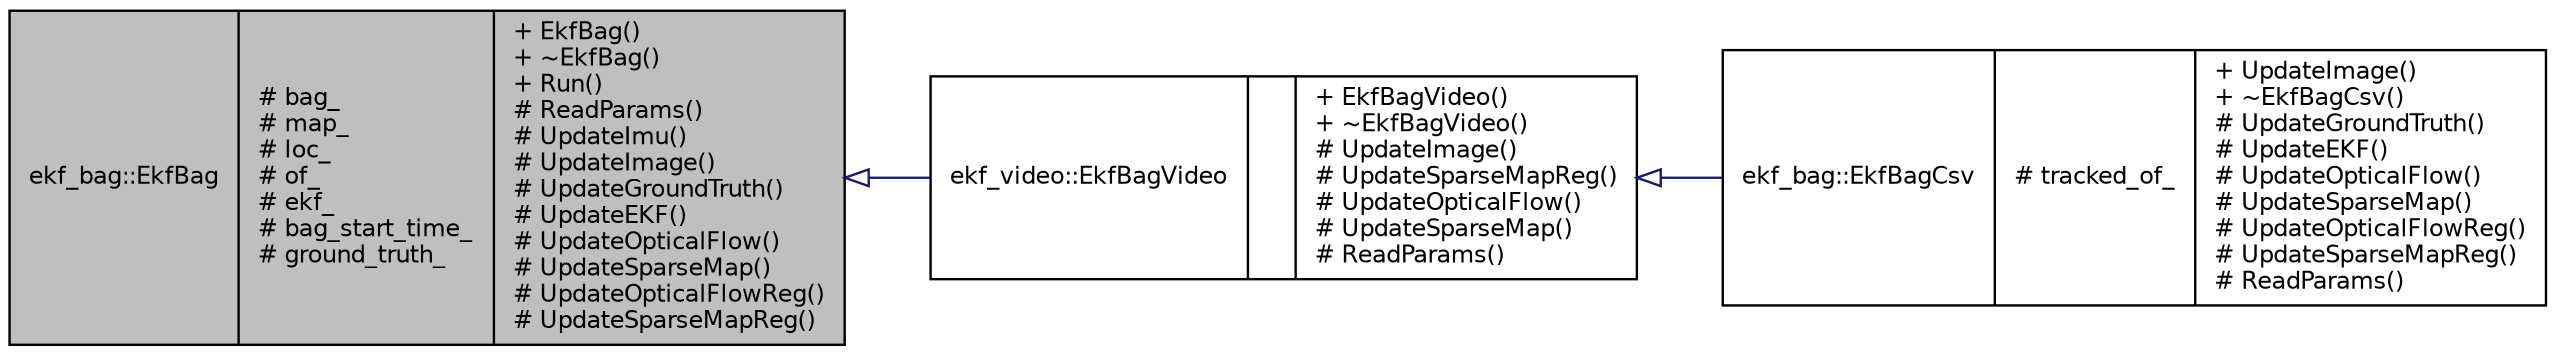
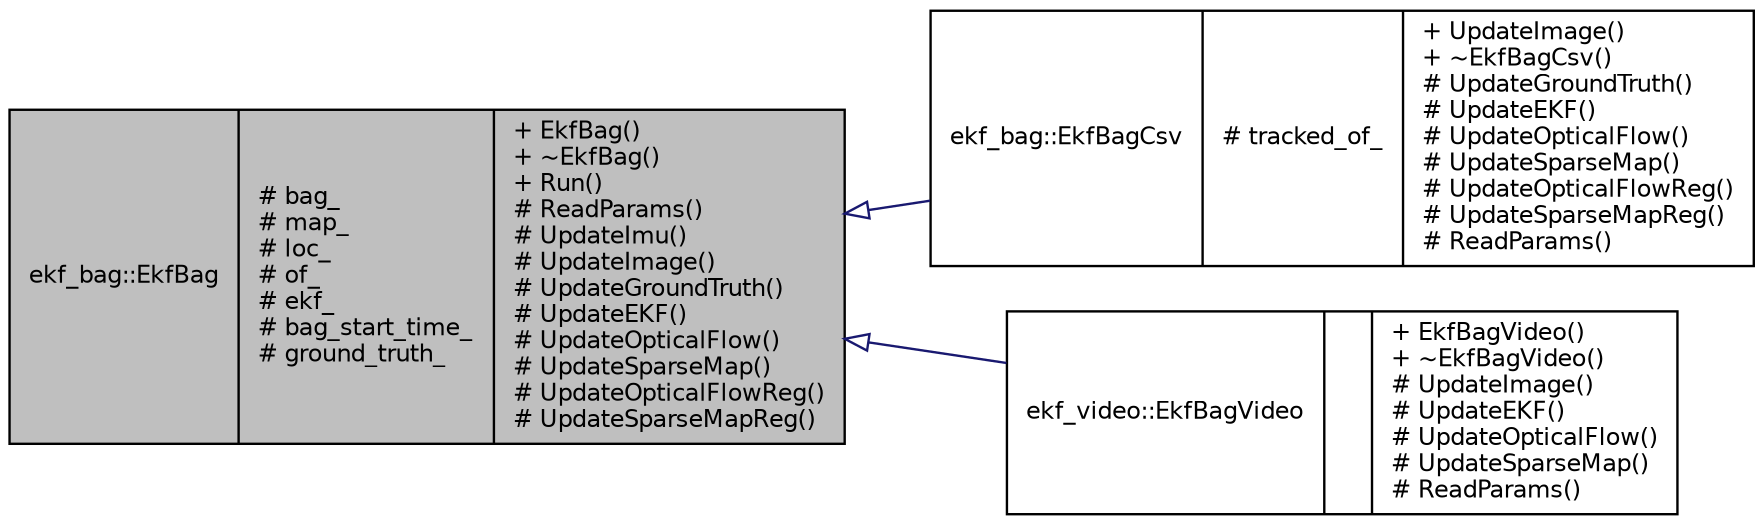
(1466, 177) -> (1478, 412)
(1692, 178) -> (899, 205)
